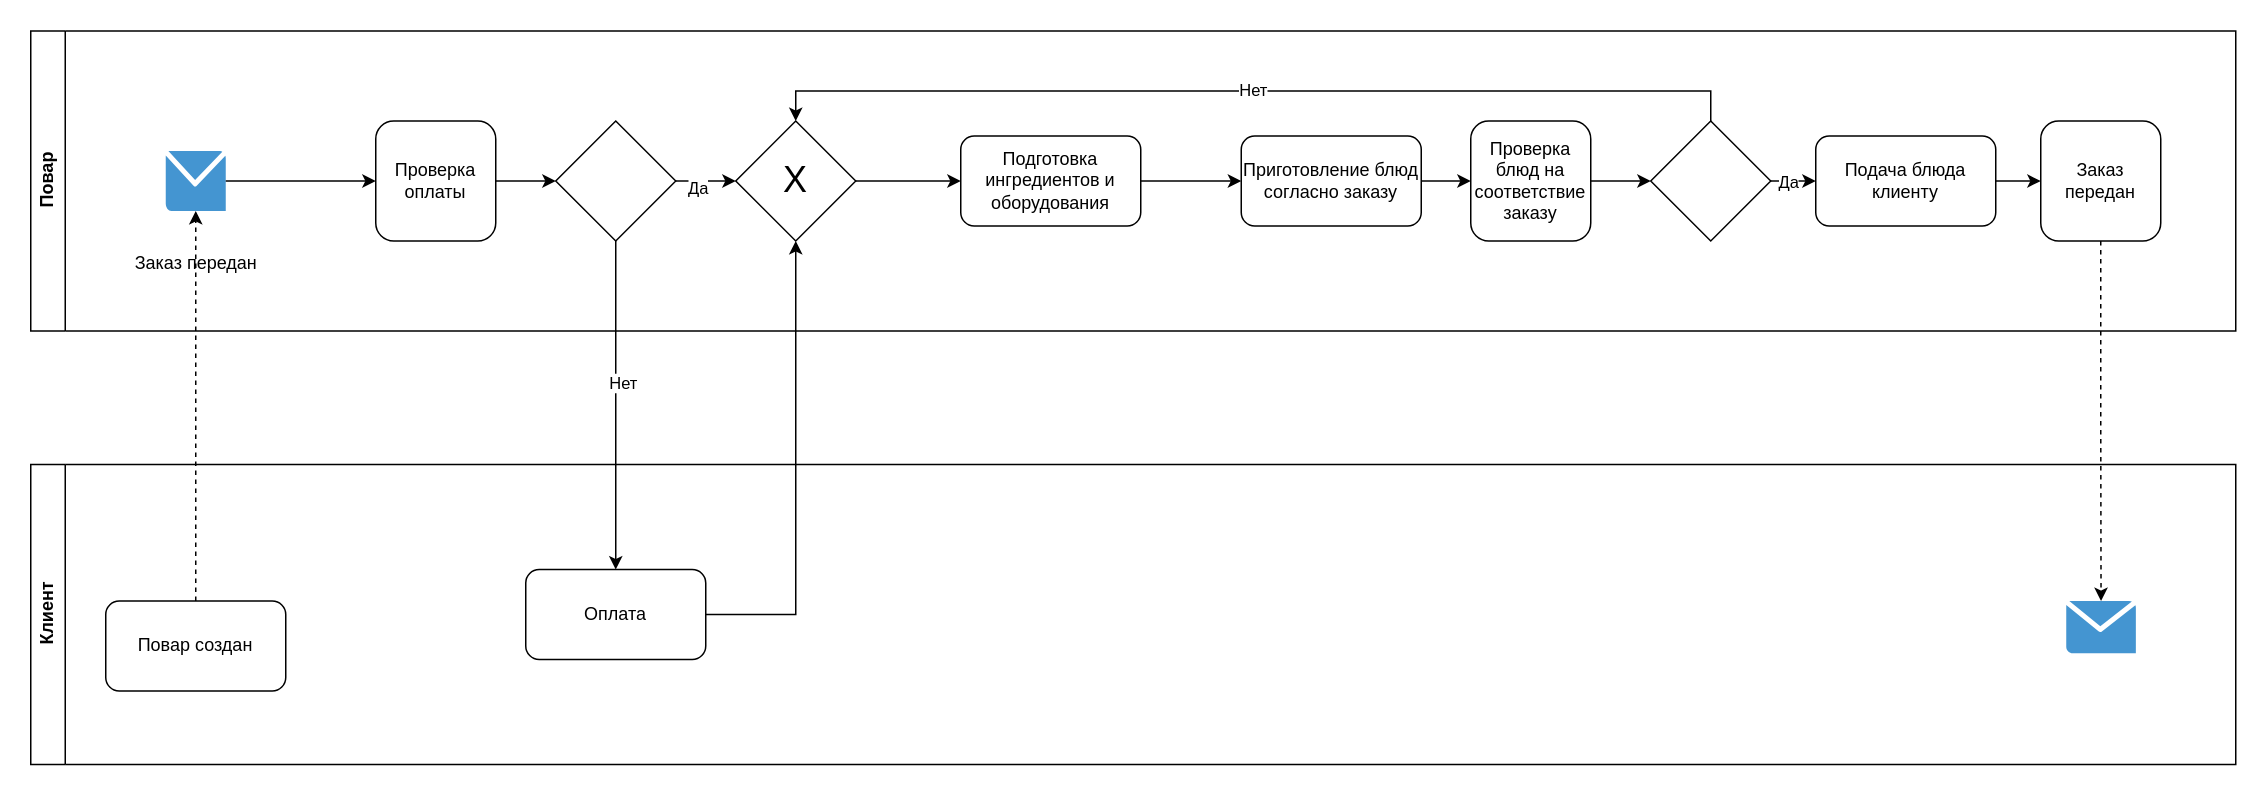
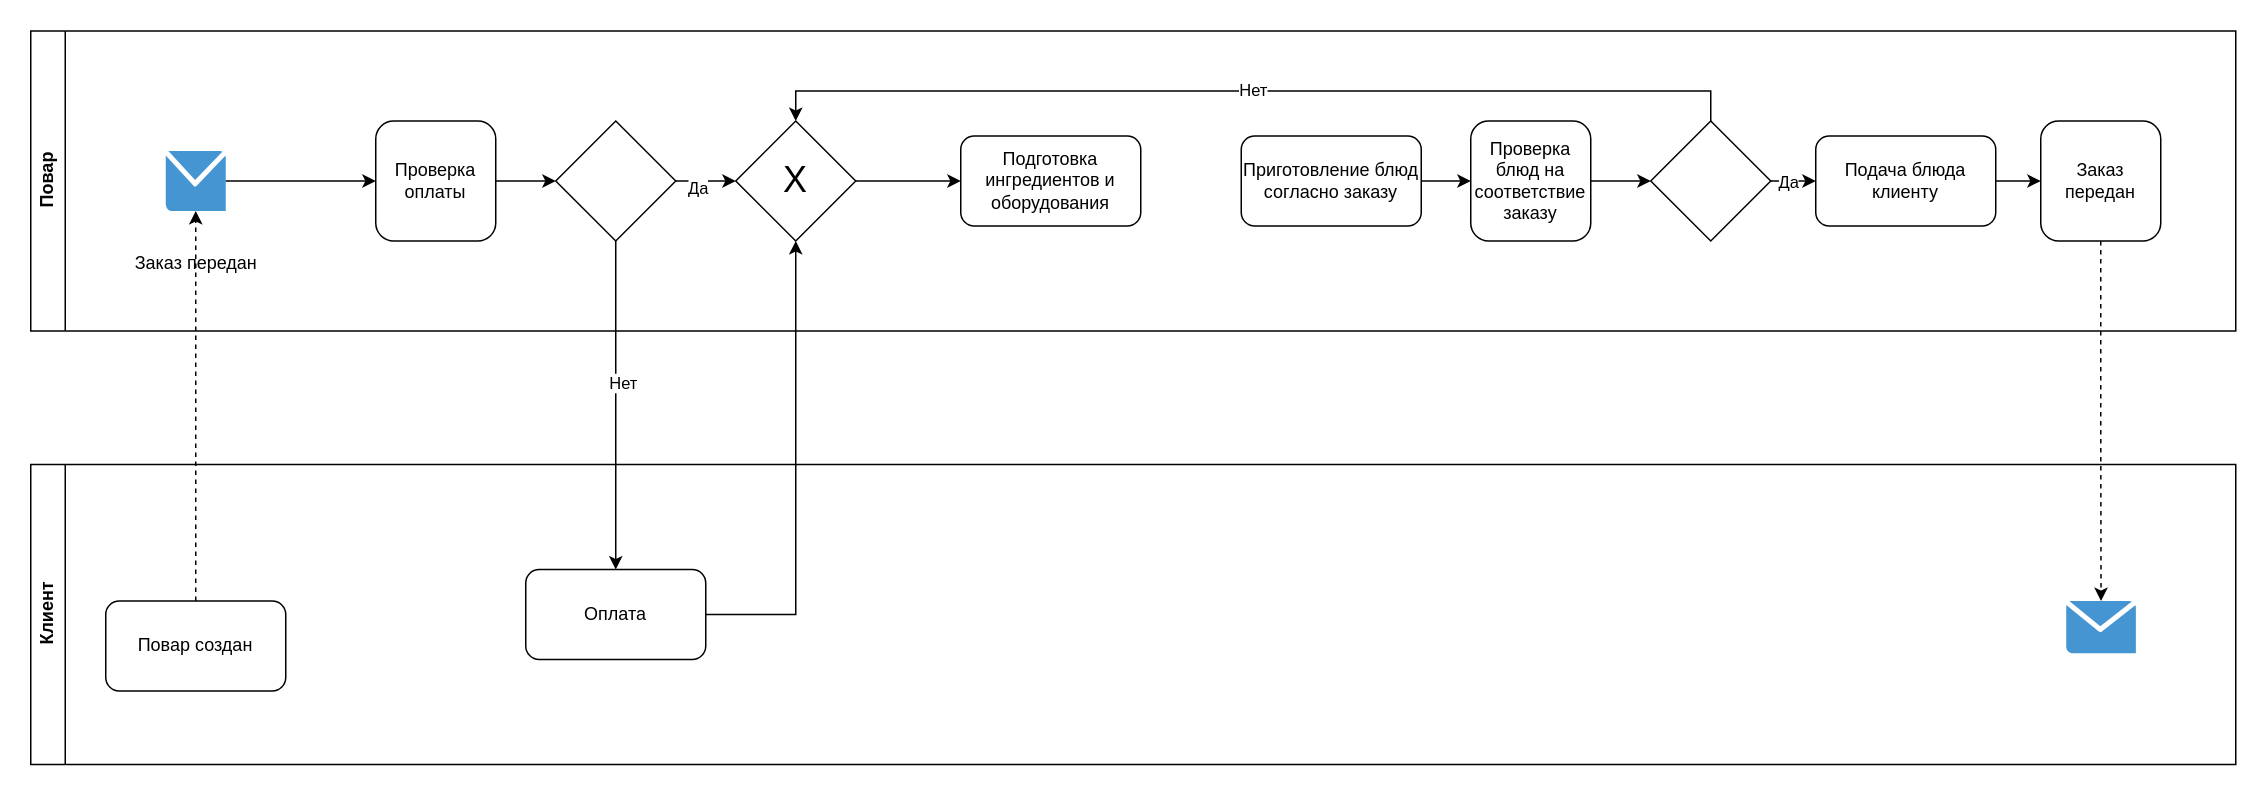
(1186, 181) -> none
